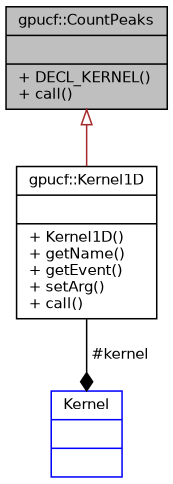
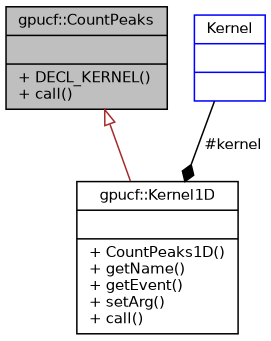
(77, 237) -> (157, 252)
(87, 346) -> (203, 133)
